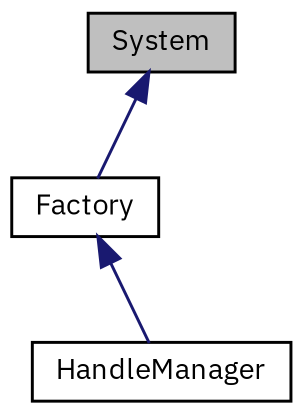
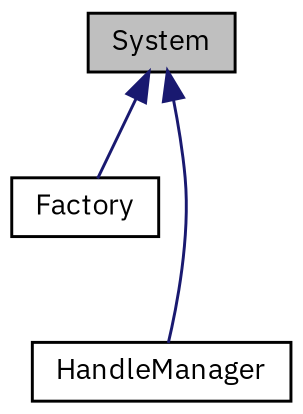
(130, 303) -> (186, 222)
